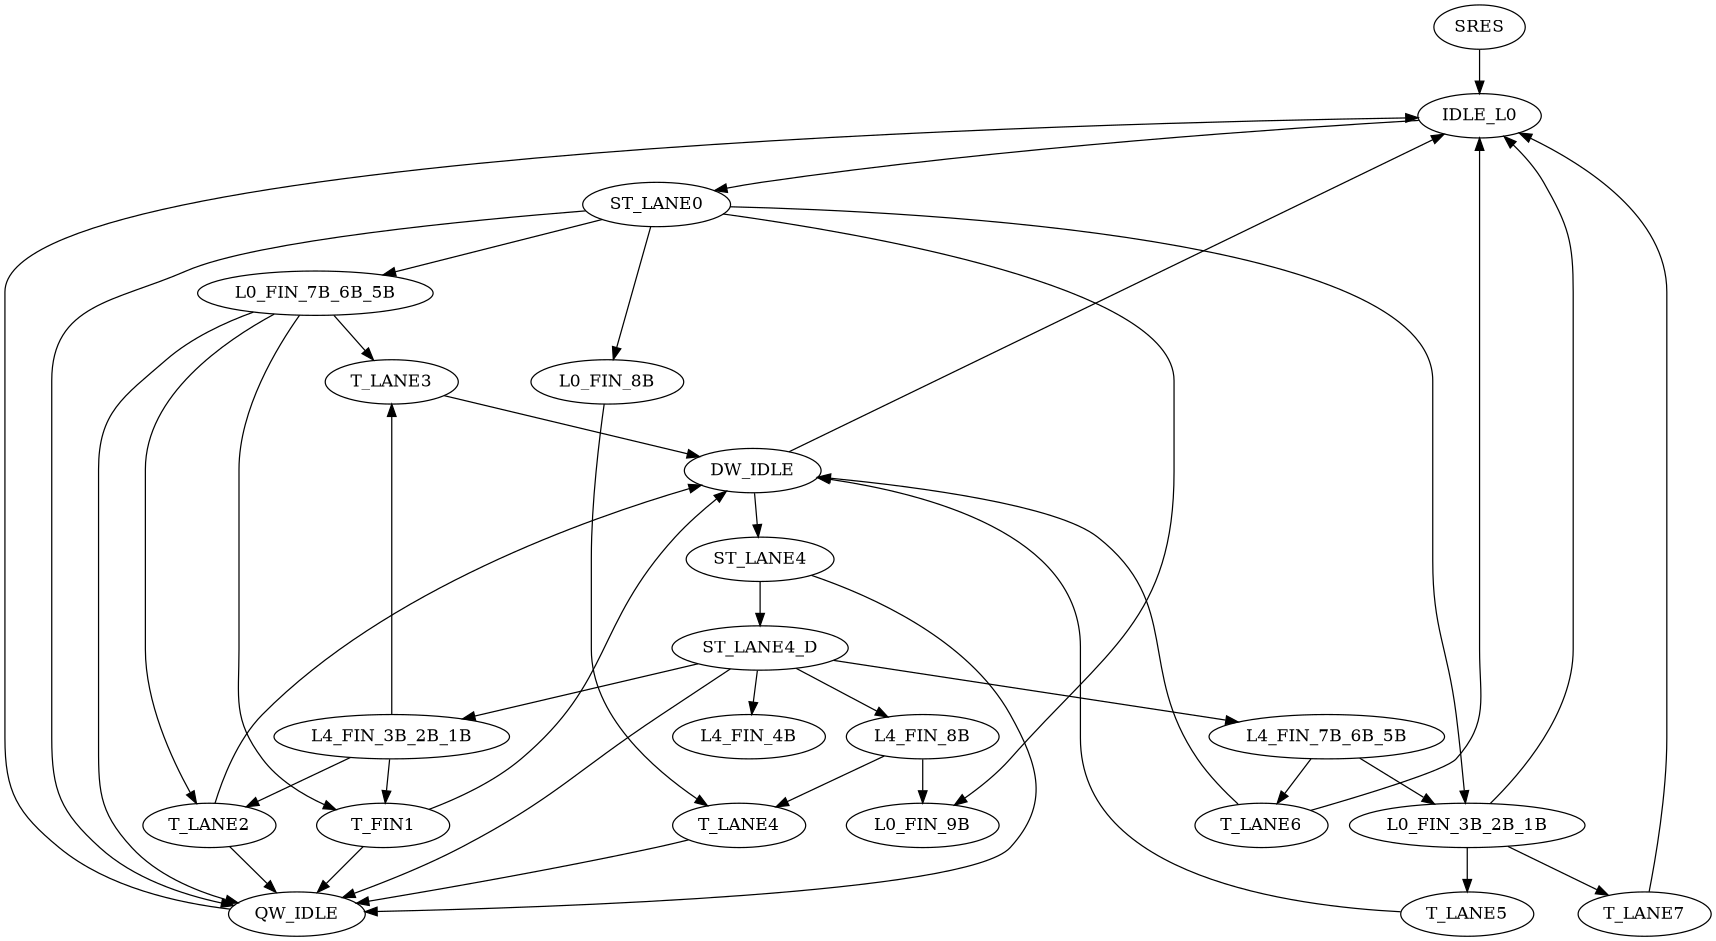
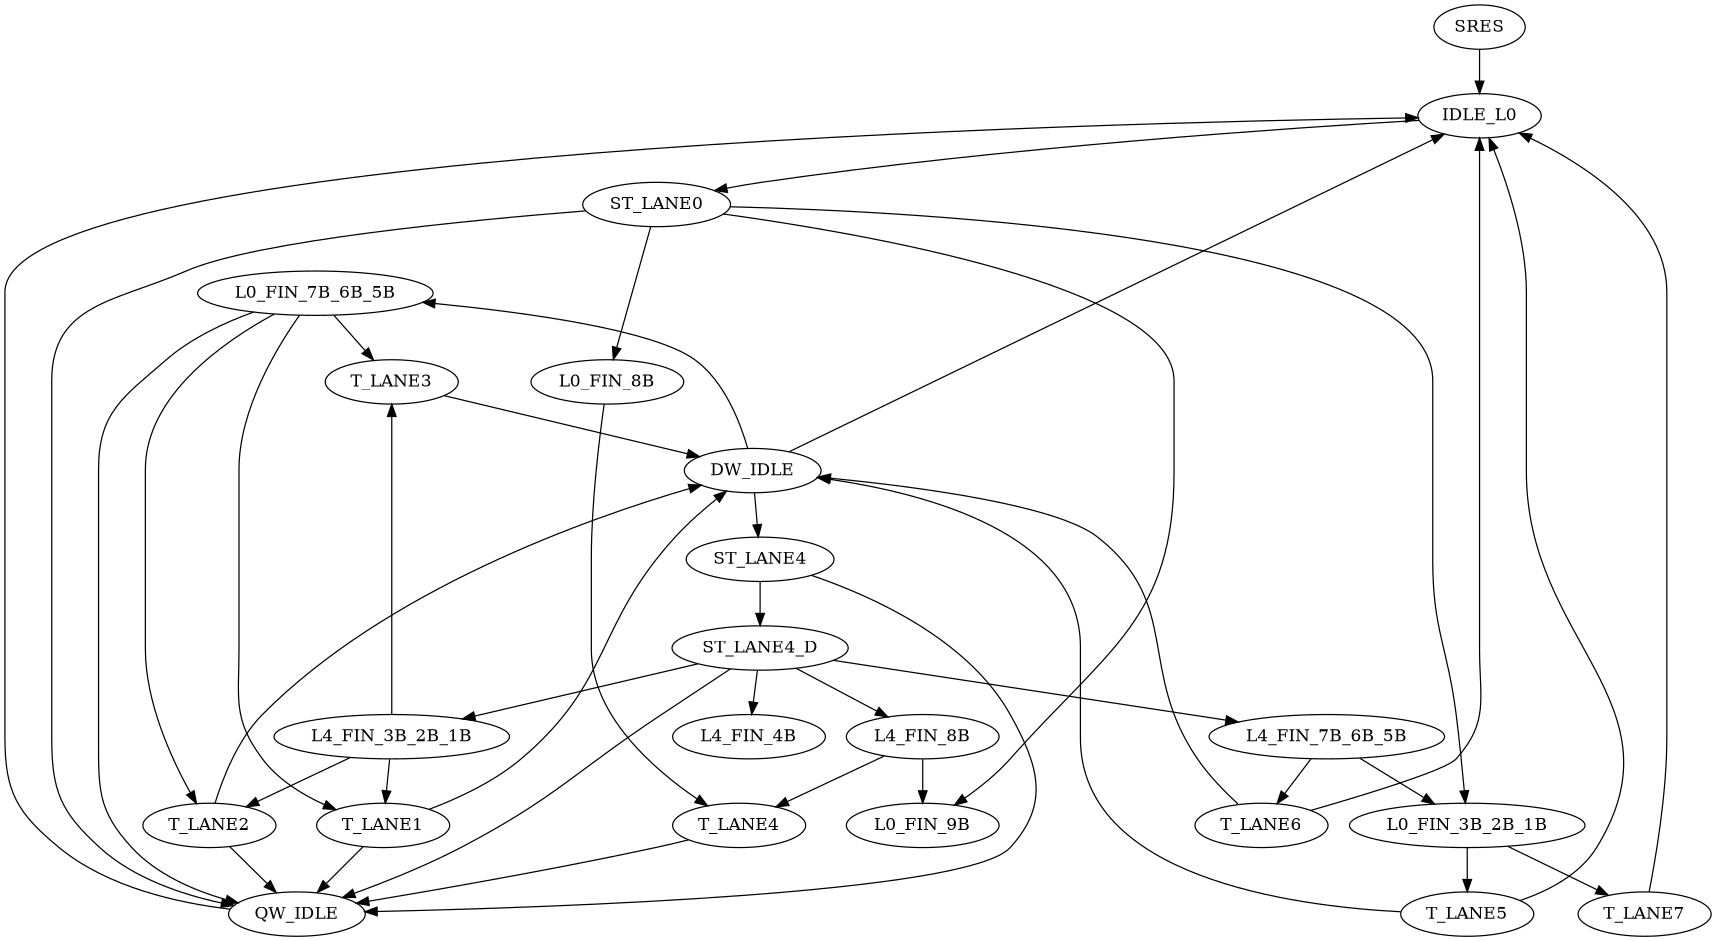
(499, 246) -> (610, 329)
(1573, 478) -> (1541, 554)
(383, 825) -> (383, 825)
